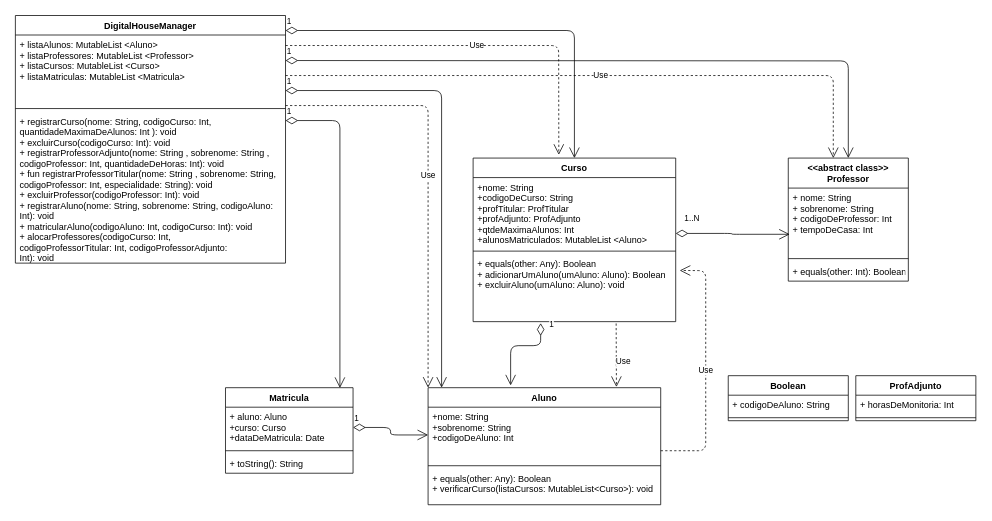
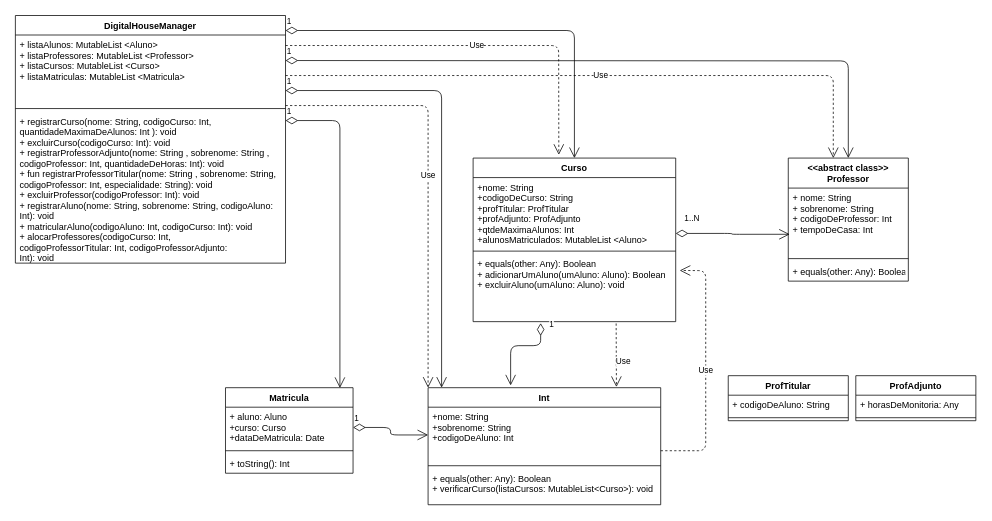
(857, 272) -> (857, 272)
(788, 386) -> (788, 386)
(544, 398) -> (544, 398)
(912, 405) -> (912, 405)
(274, 464) -> (268, 464)
